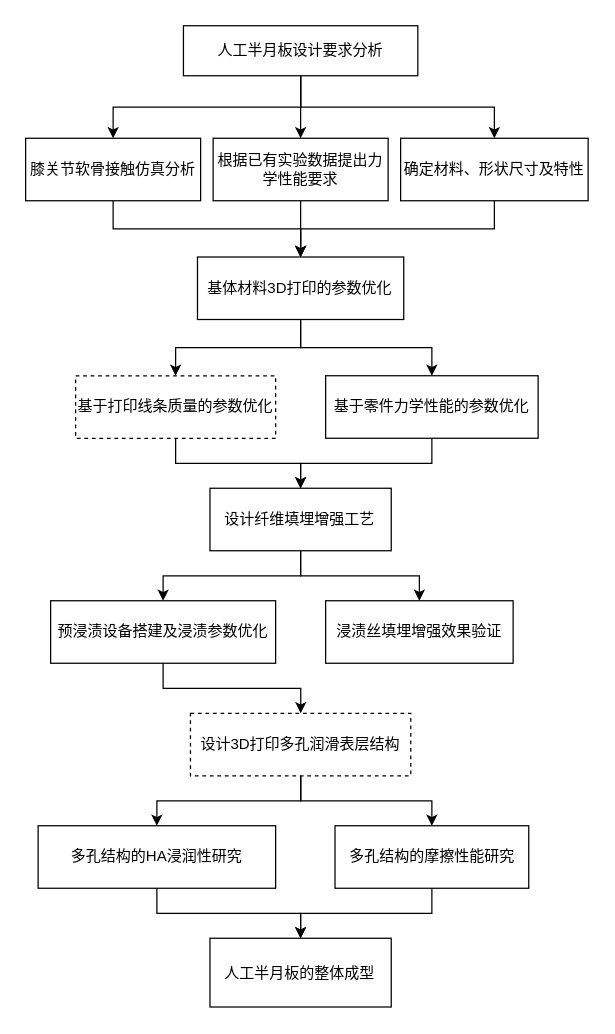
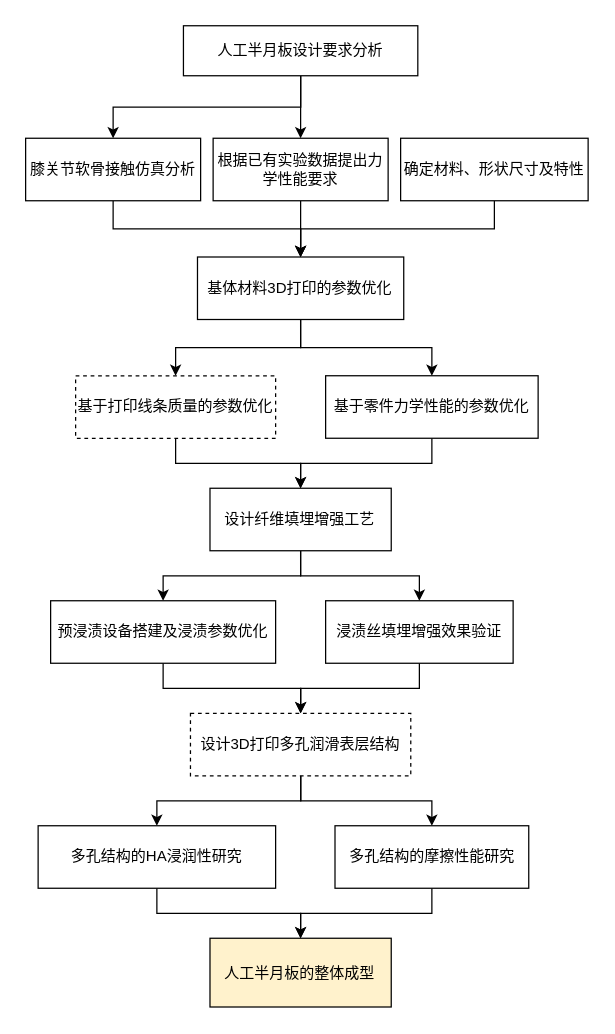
(410, 107) -> none
none -> (374, 688)
(301, 973) -> (301, 973)
